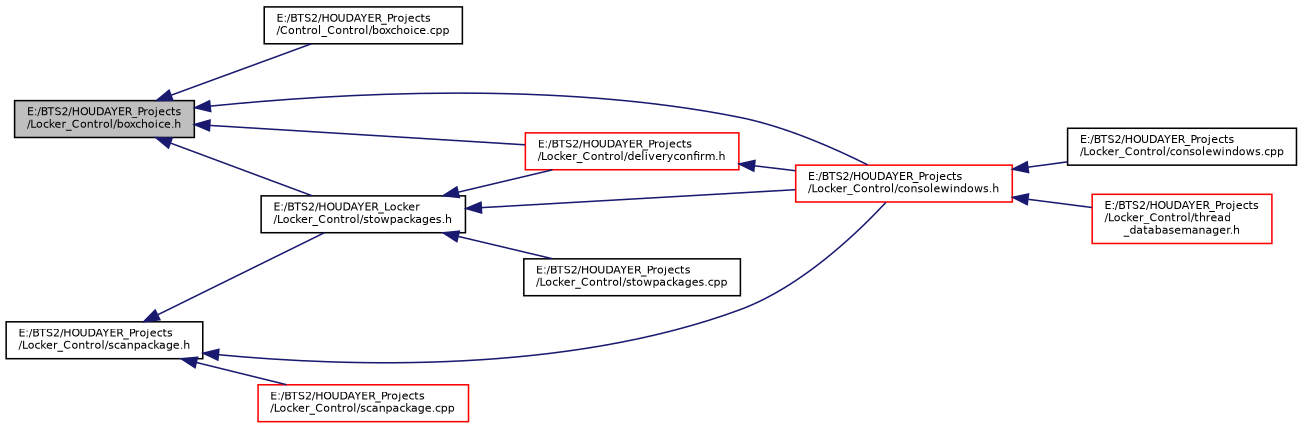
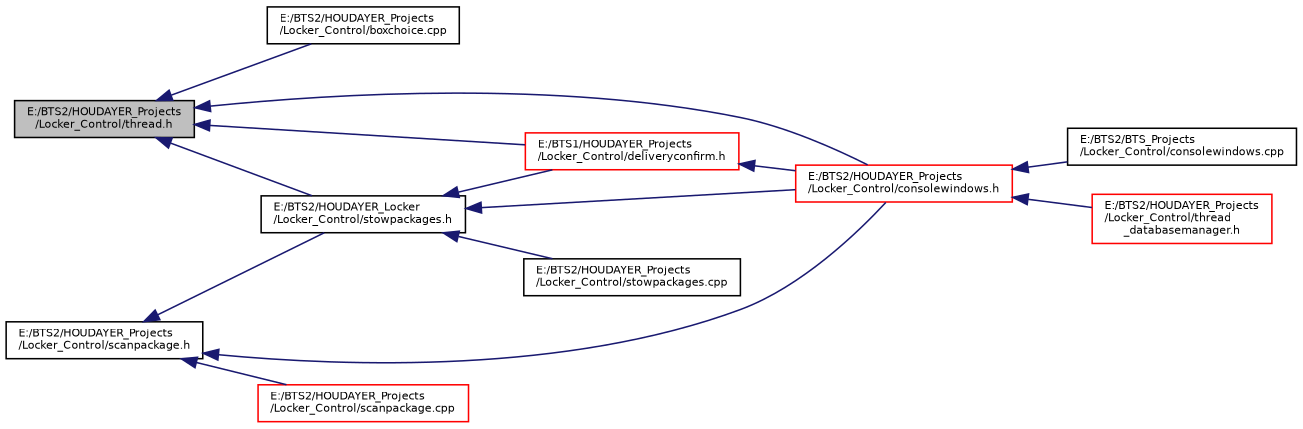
(363, 25) -> (363, 25)
(104, 119) -> (104, 119)
(1182, 147) -> (1182, 147)
(632, 151) -> (632, 151)
